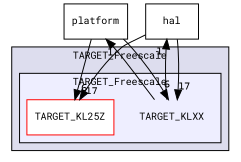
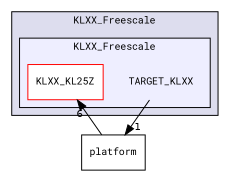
(172, 22) -> none
(120, 56) -> (115, 21)
(145, 64) -> none
(70, 117) -> (66, 82)
